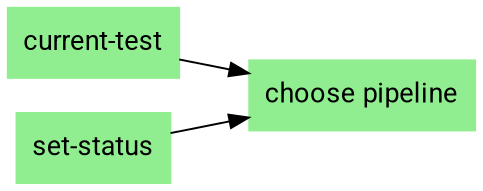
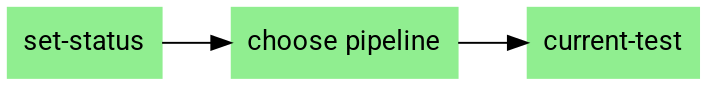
(204, 64) -> (483, 43)
